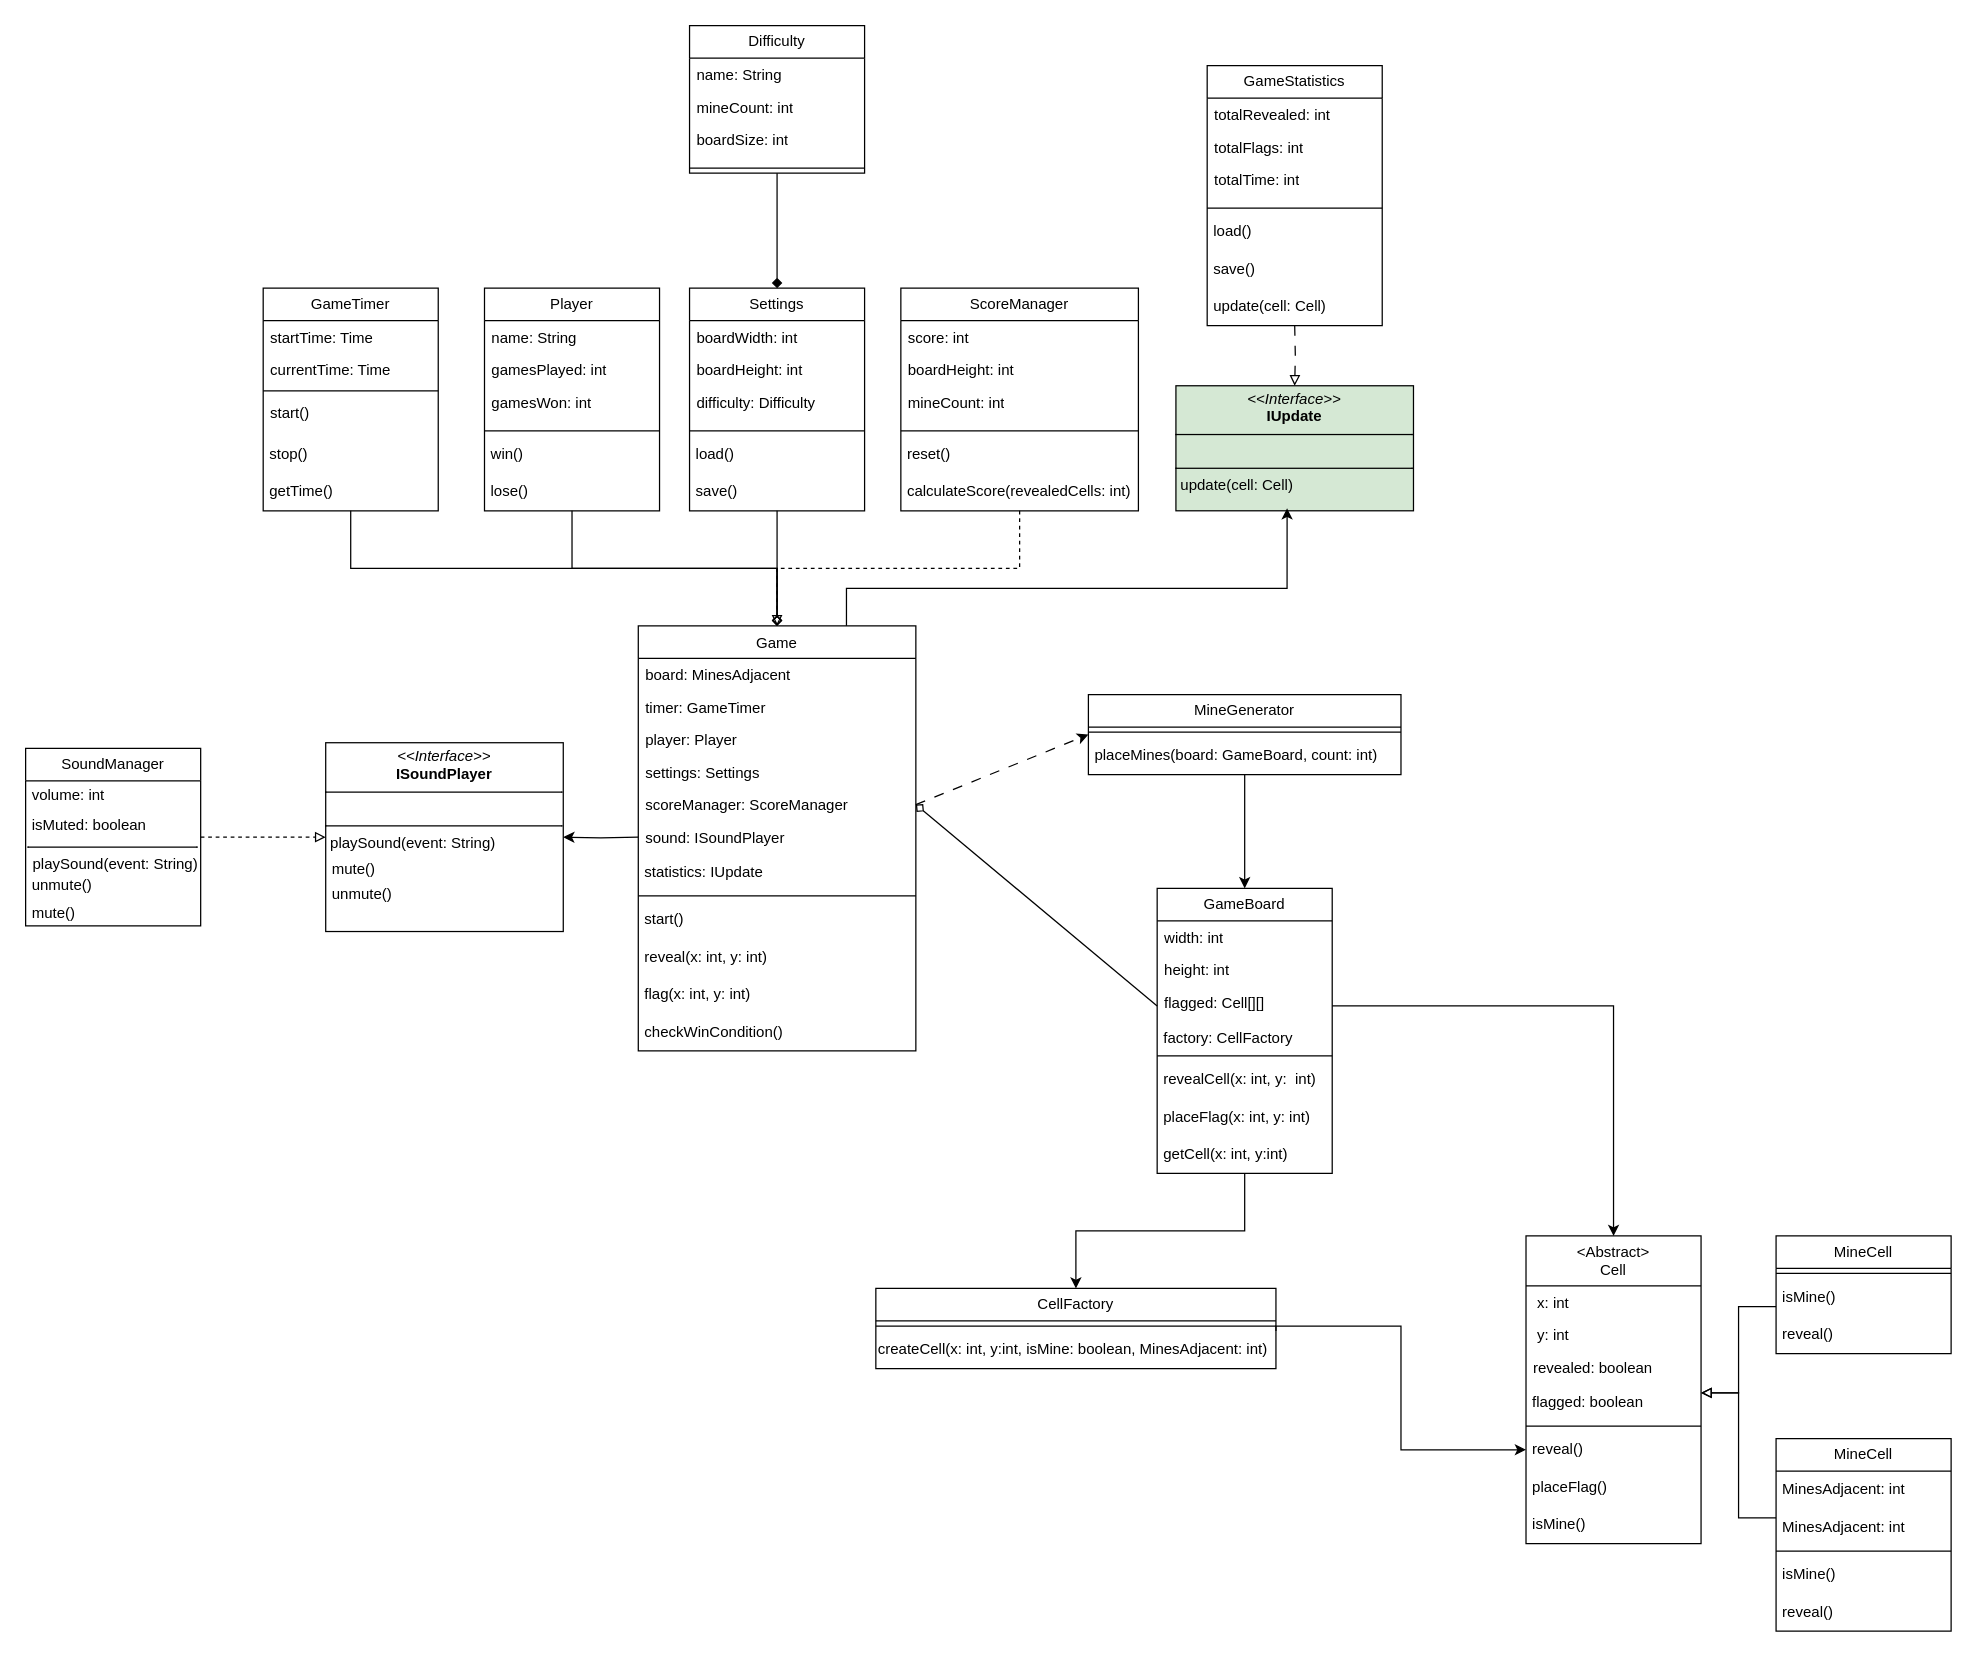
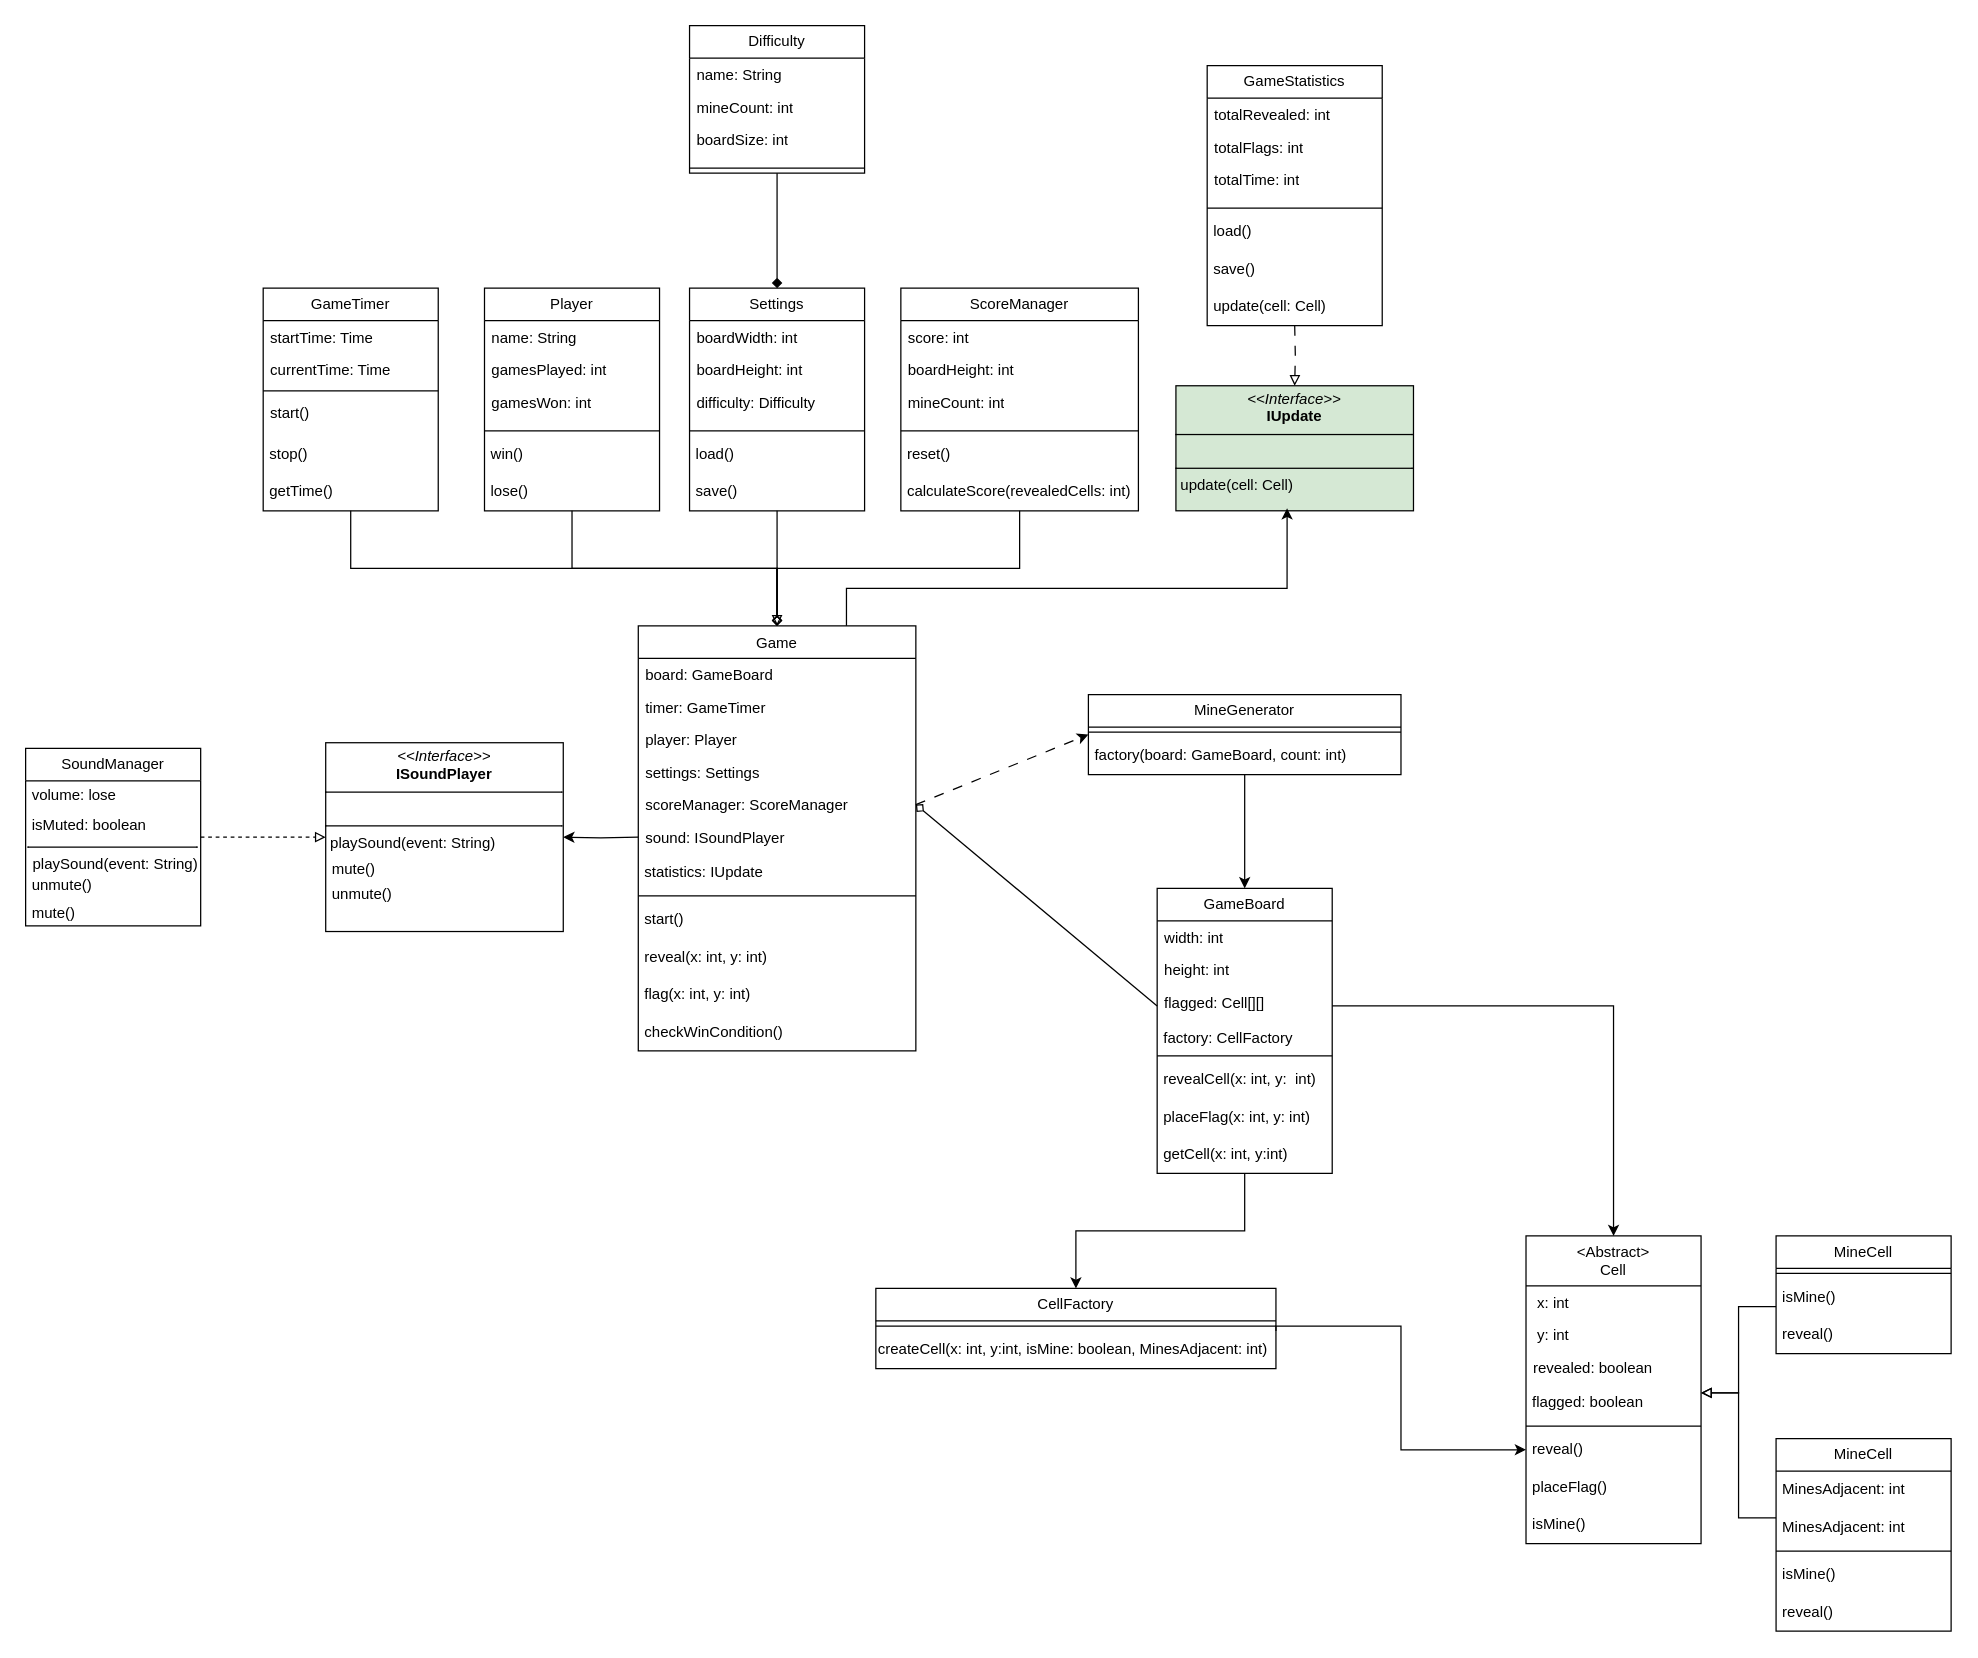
(927, 568) -> (927, 568)
(723, 675) -> (708, 675)
(1241, 756) -> (1232, 756)
(67, 796) -> (71, 796)
